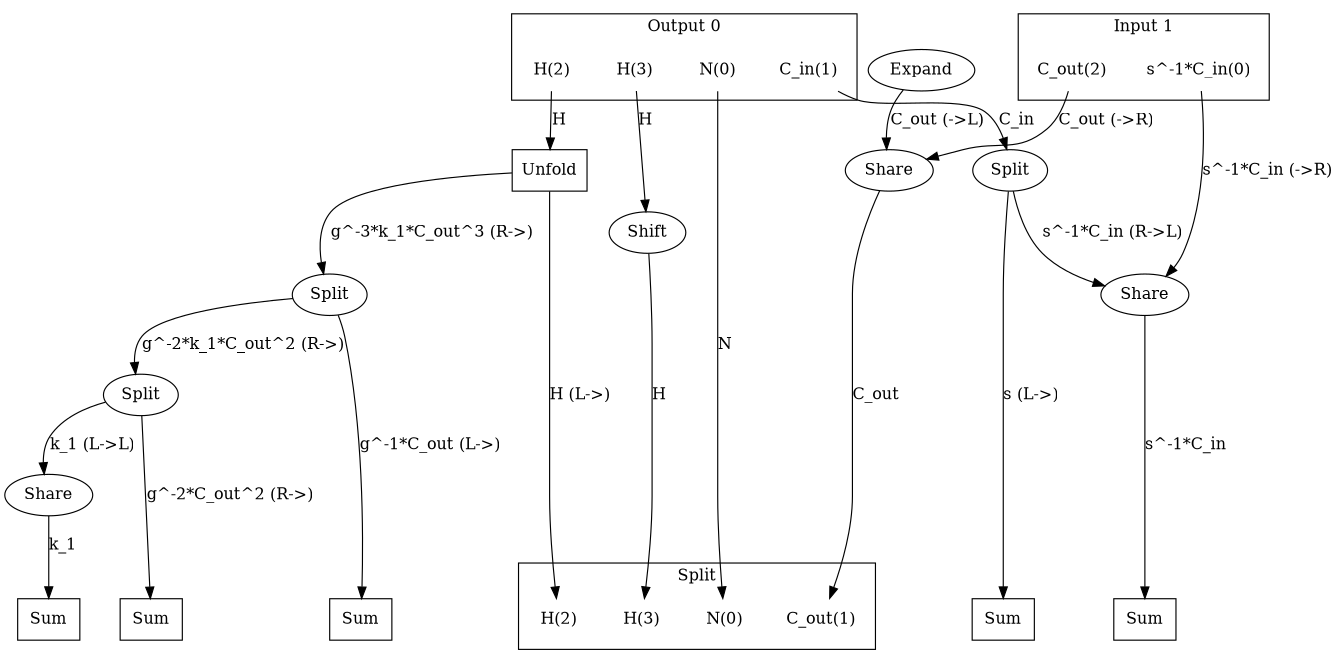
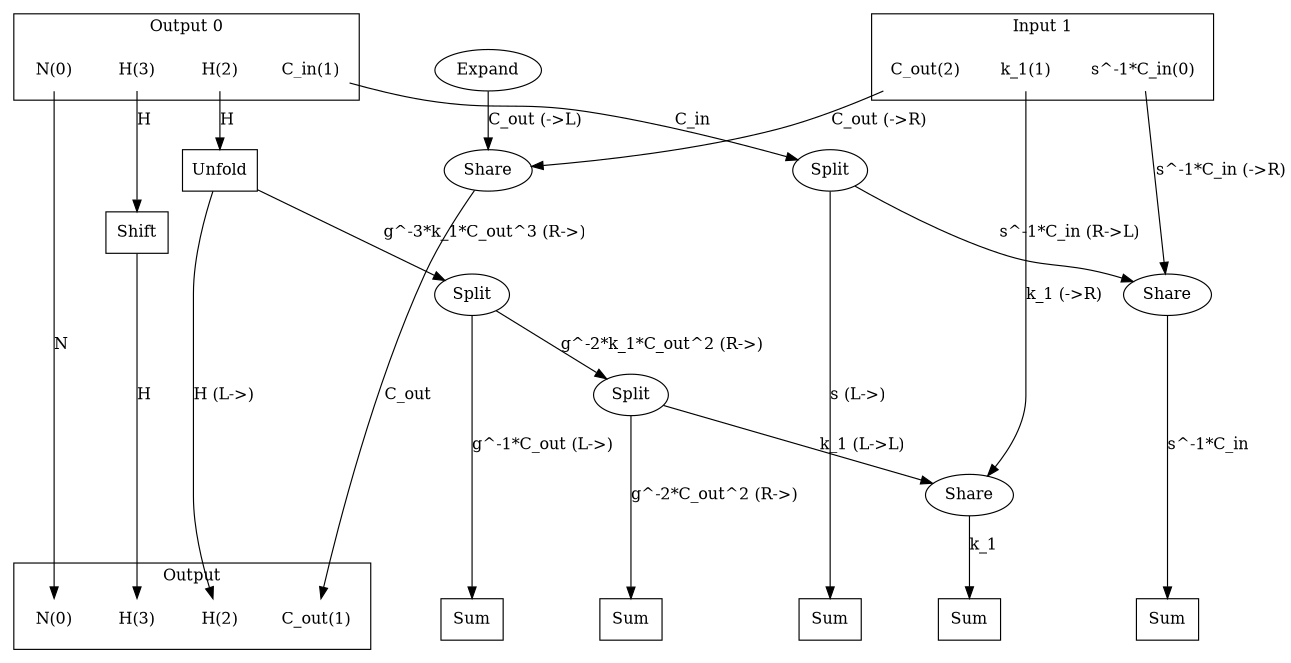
none -> (1026, 70)
(647, 233) -> (137, 233)
(697, 576) -> (192, 576)
